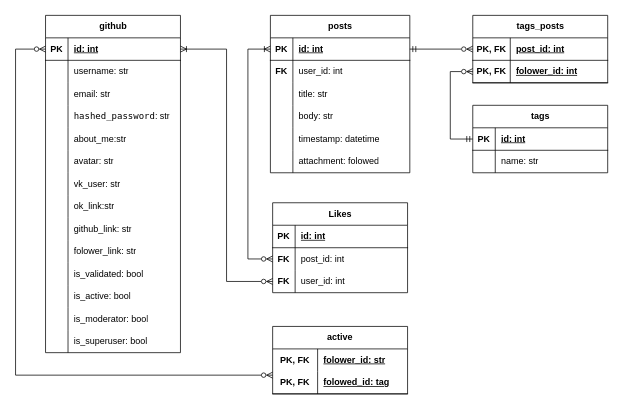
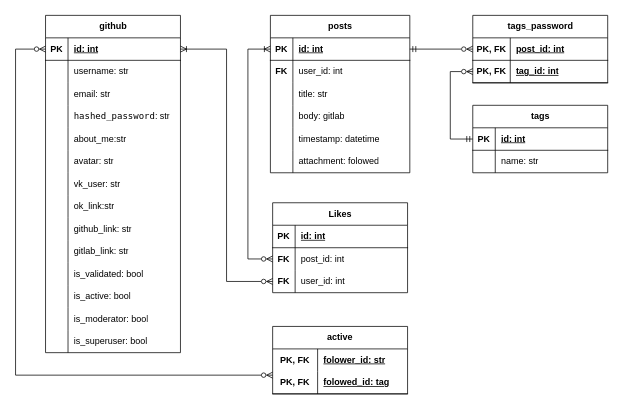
(541, 27) -> (541, 27)
(548, 72) -> (539, 72)
(319, 117) -> (324, 117)
(111, 252) -> (107, 252)
